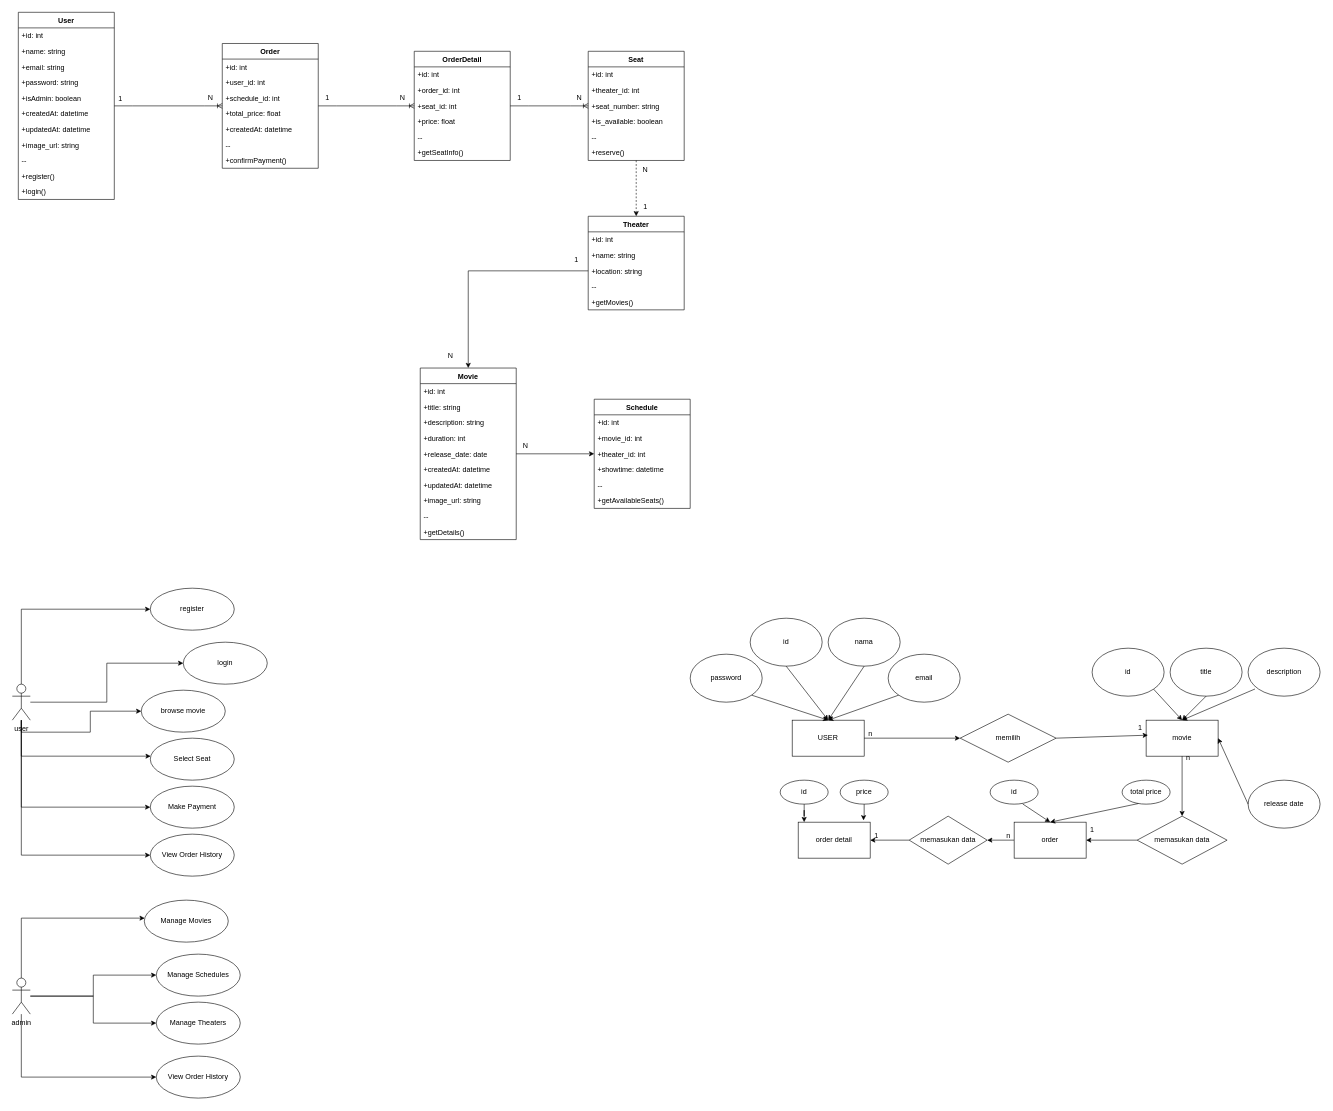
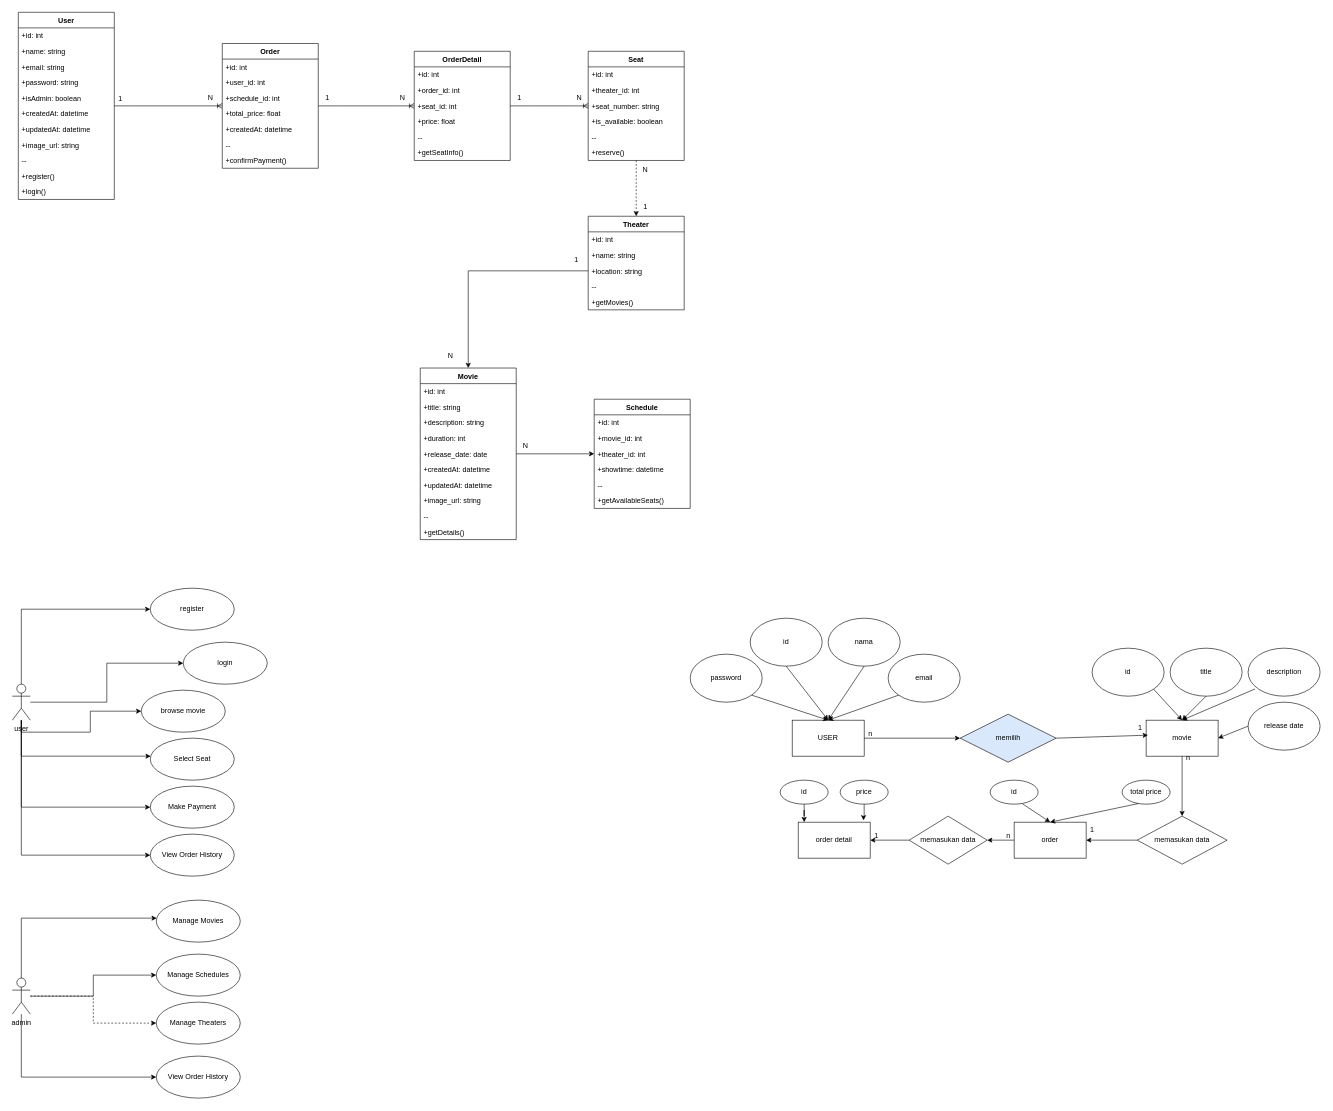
(1008, 738) -> (1008, 738)
(1284, 804) -> (1284, 726)
(186, 921) -> (198, 921)
(110, 1023) -> (110, 1023)
